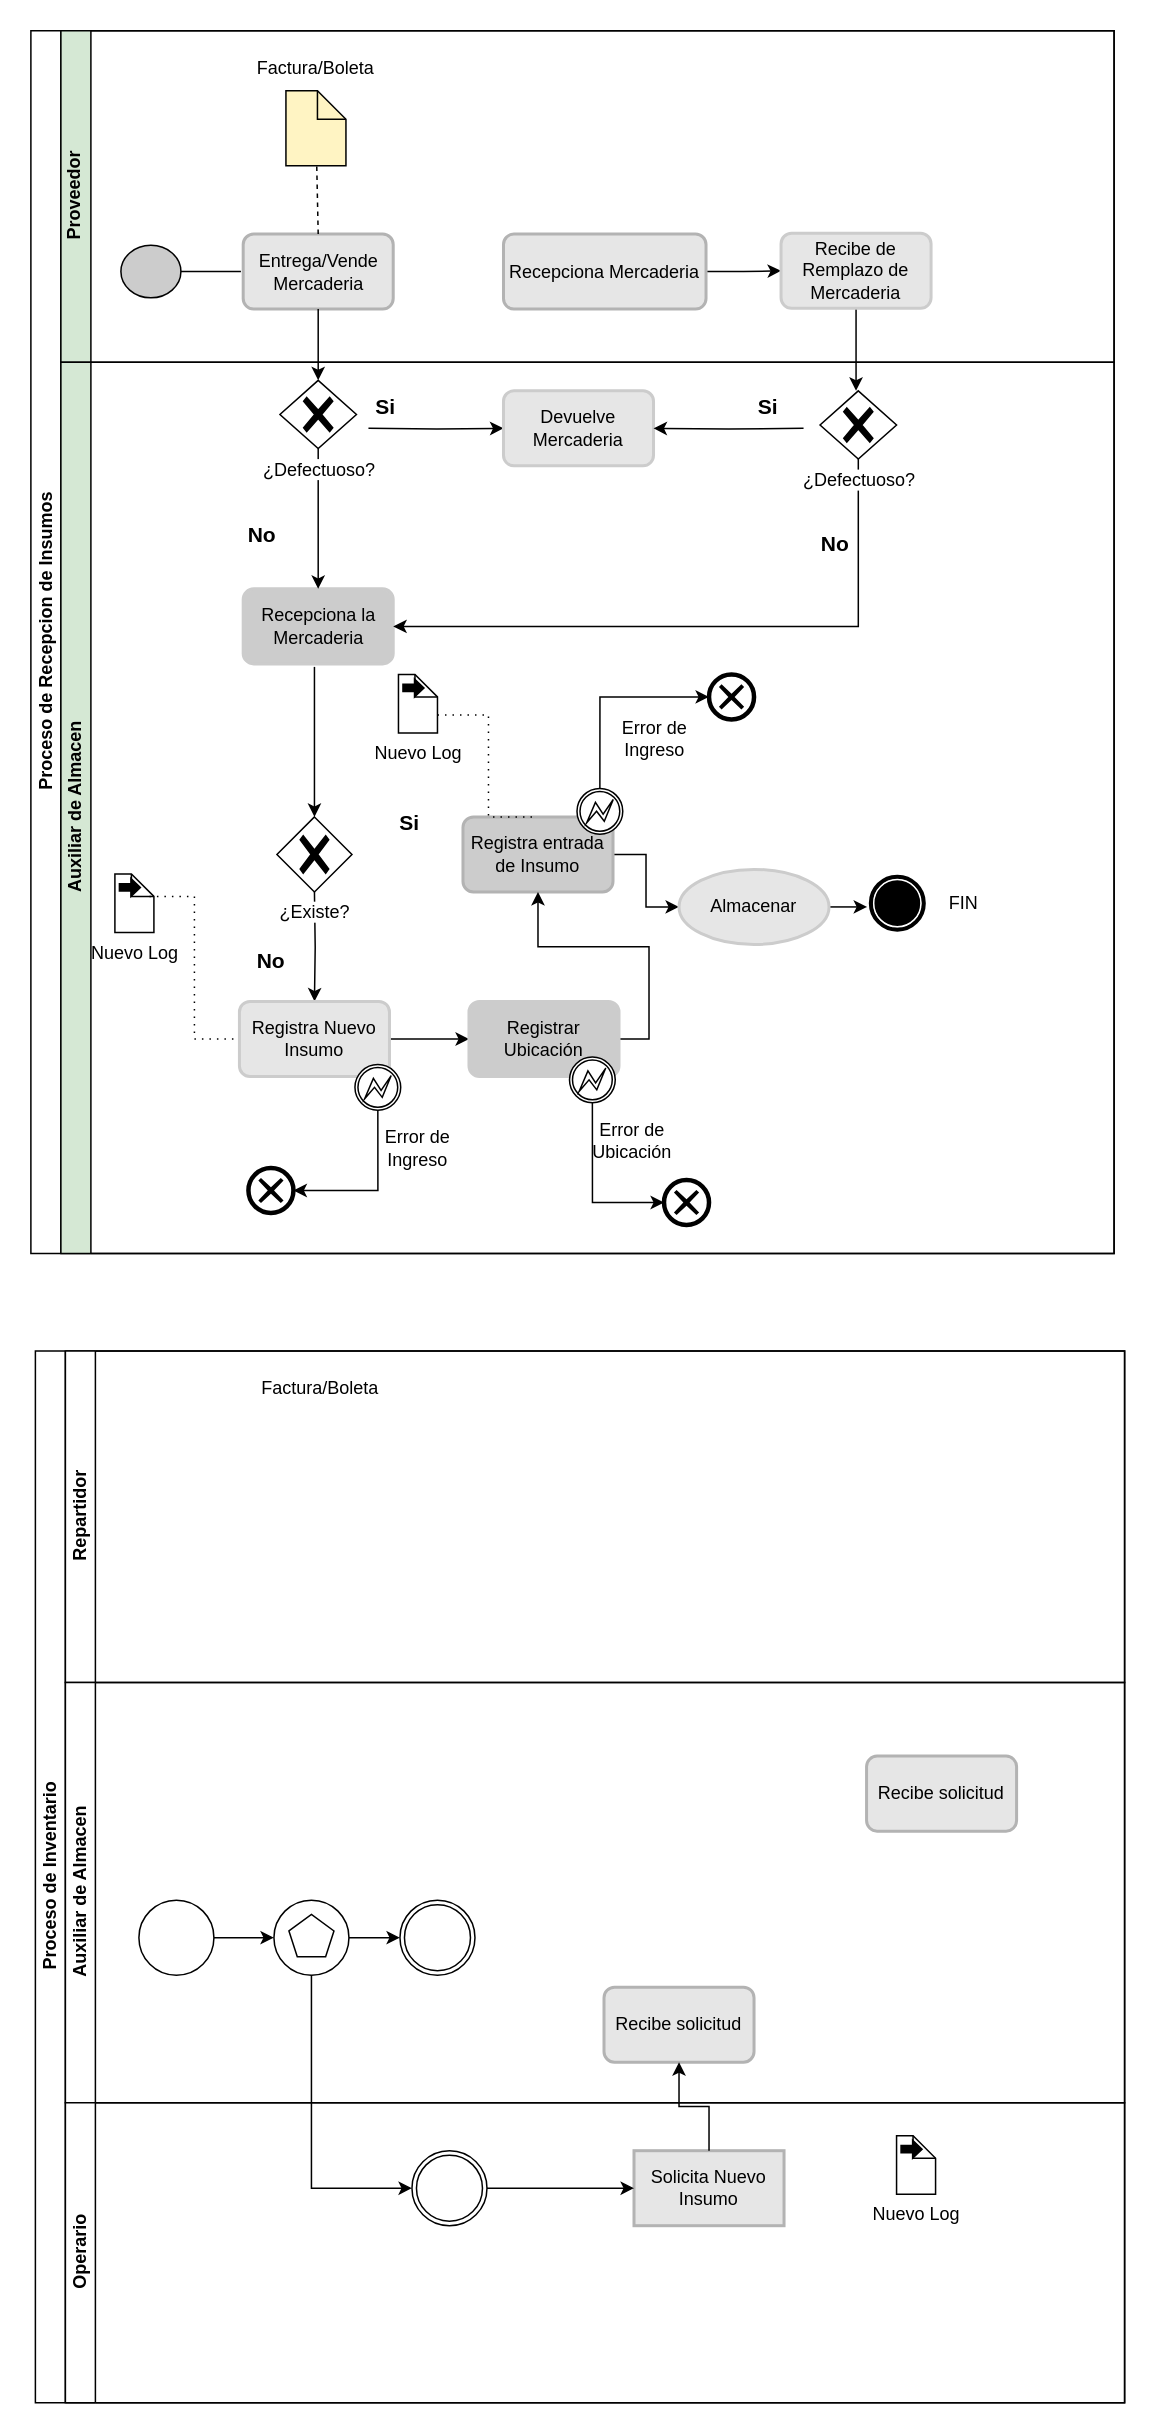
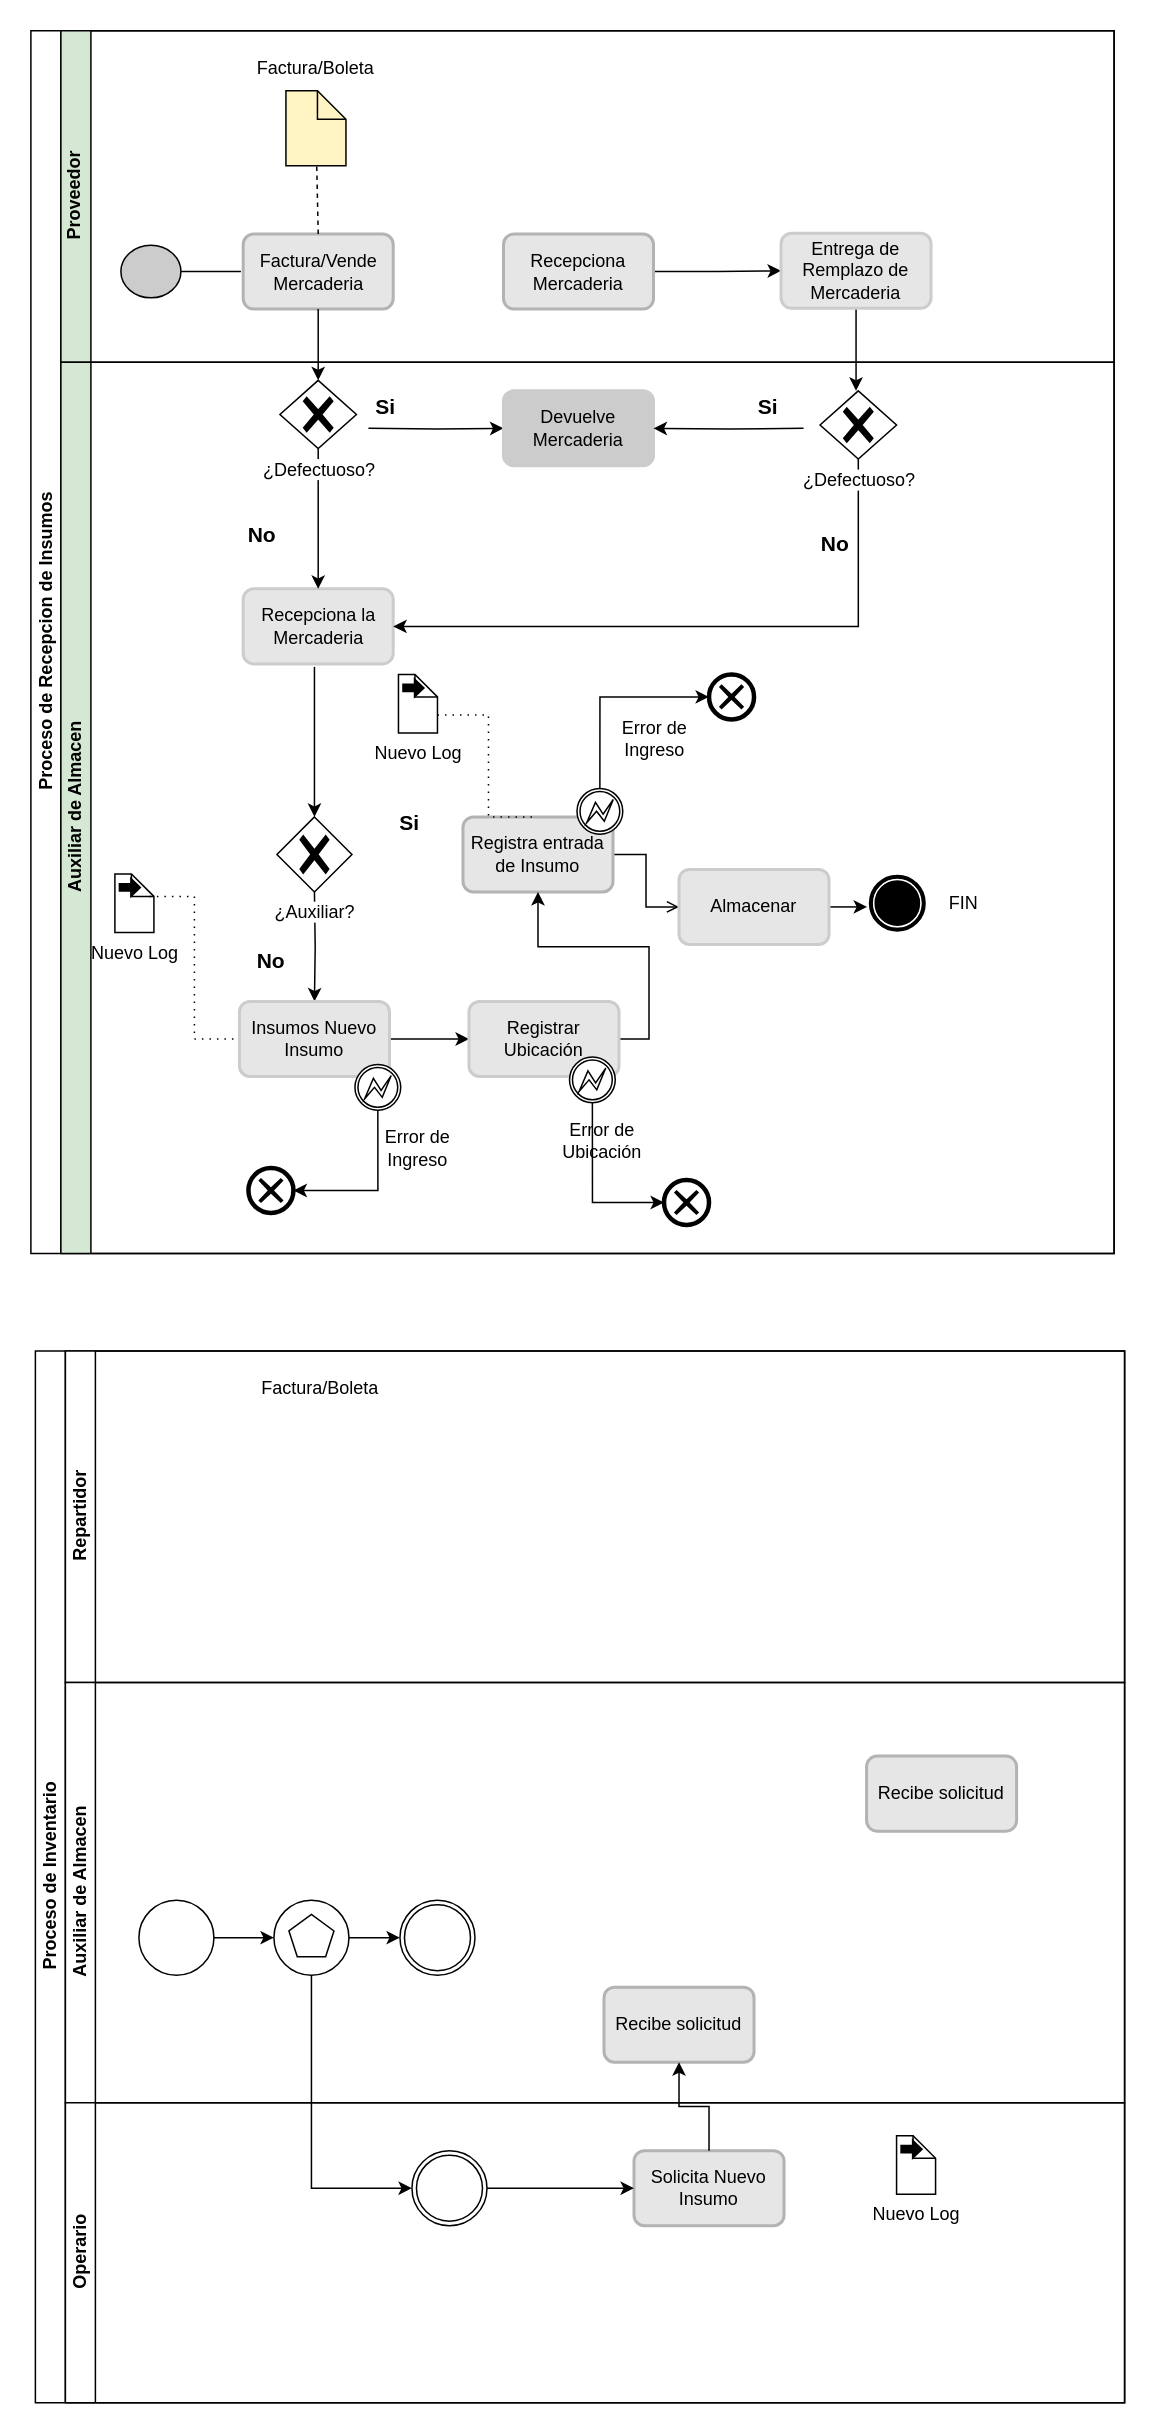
(856, 271) -> (856, 271)
(319, 272) -> (319, 272)
(605, 272) -> (578, 272)
(578, 428) -> (578, 428)
(318, 626) -> (318, 626)
(538, 854) -> (538, 854)
(667, 907) -> (669, 907)
(754, 907) -> (754, 907)
(315, 913) -> (315, 913)
(314, 1039) -> (314, 1039)
(544, 1039) -> (544, 1039)
(632, 1141) -> (602, 1141)
(709, 2188) -> (709, 2188)
